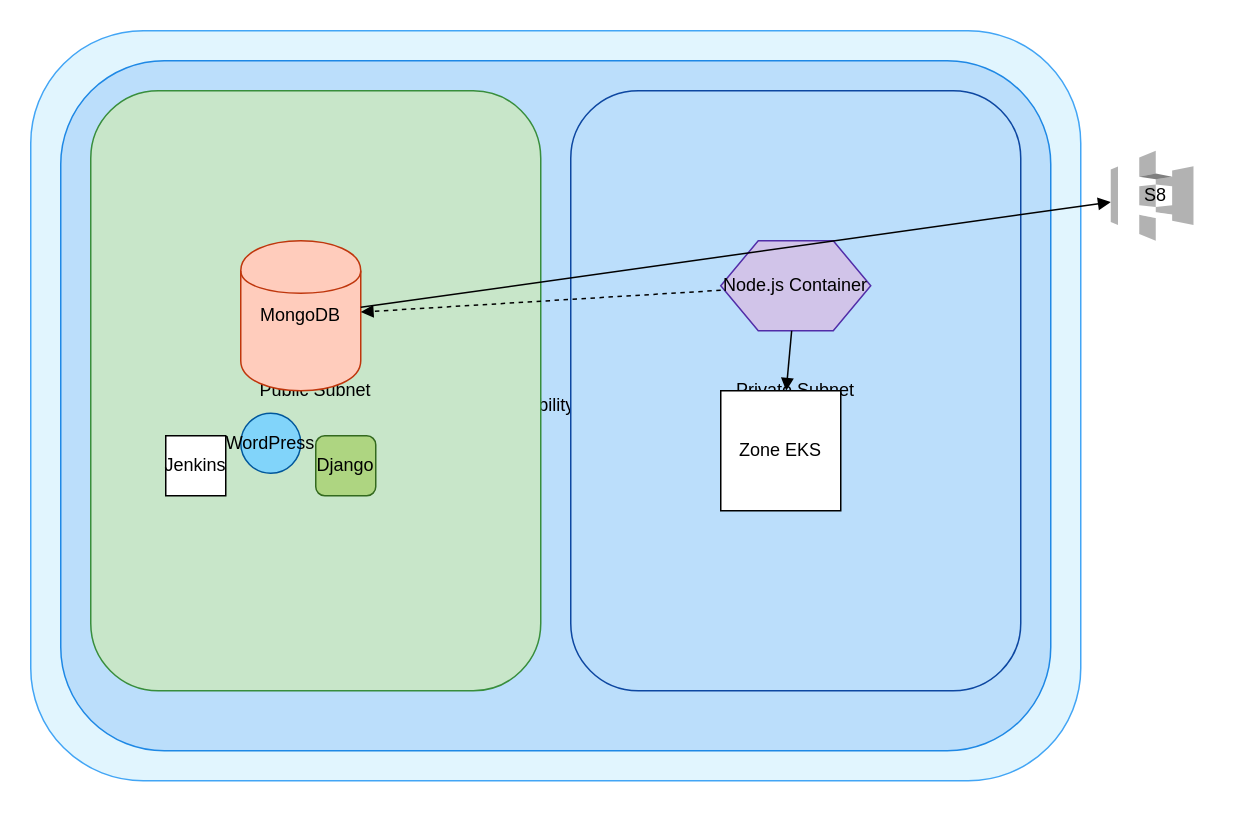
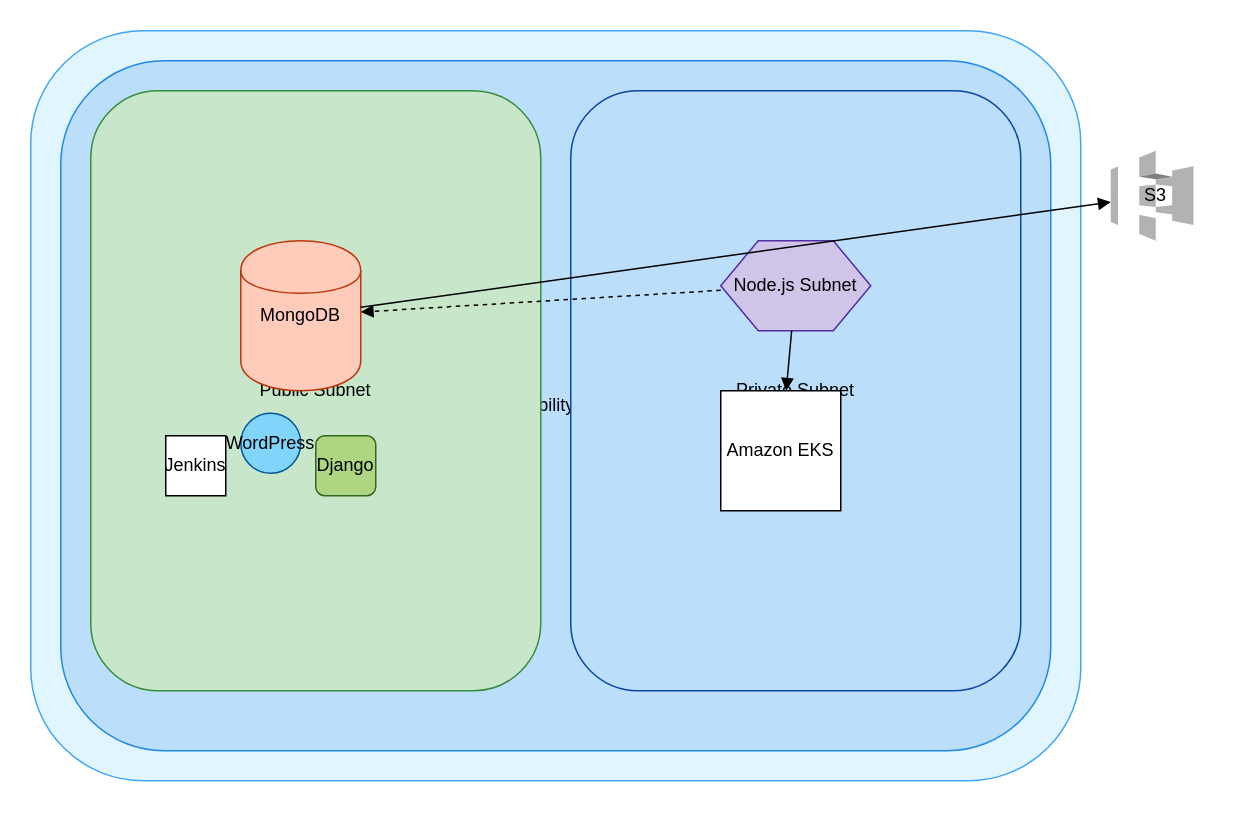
(1156, 196) -> (1156, 196)
(796, 286) -> (796, 286)
(781, 451) -> (781, 451)
